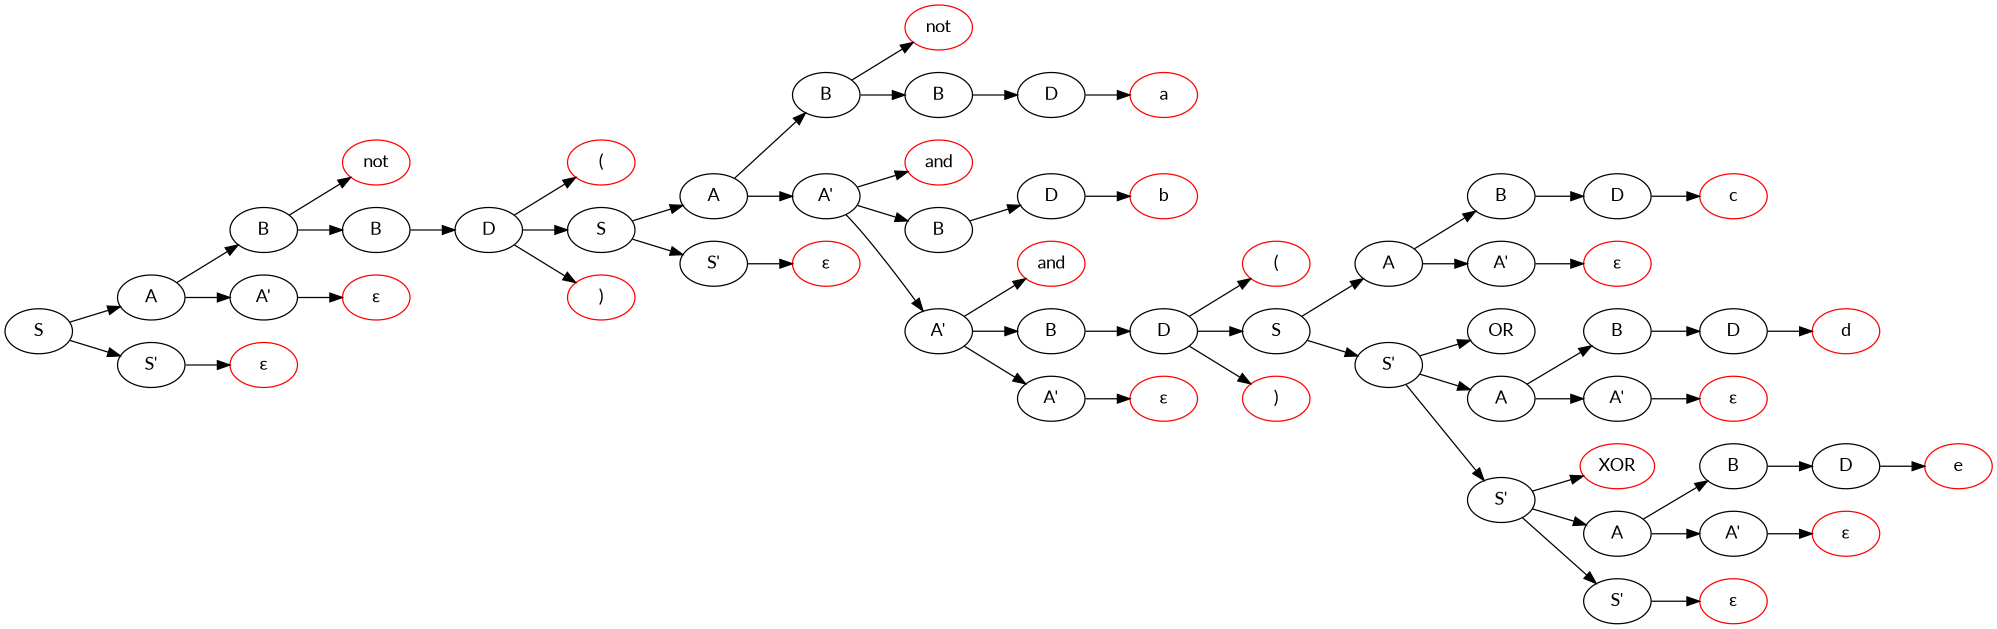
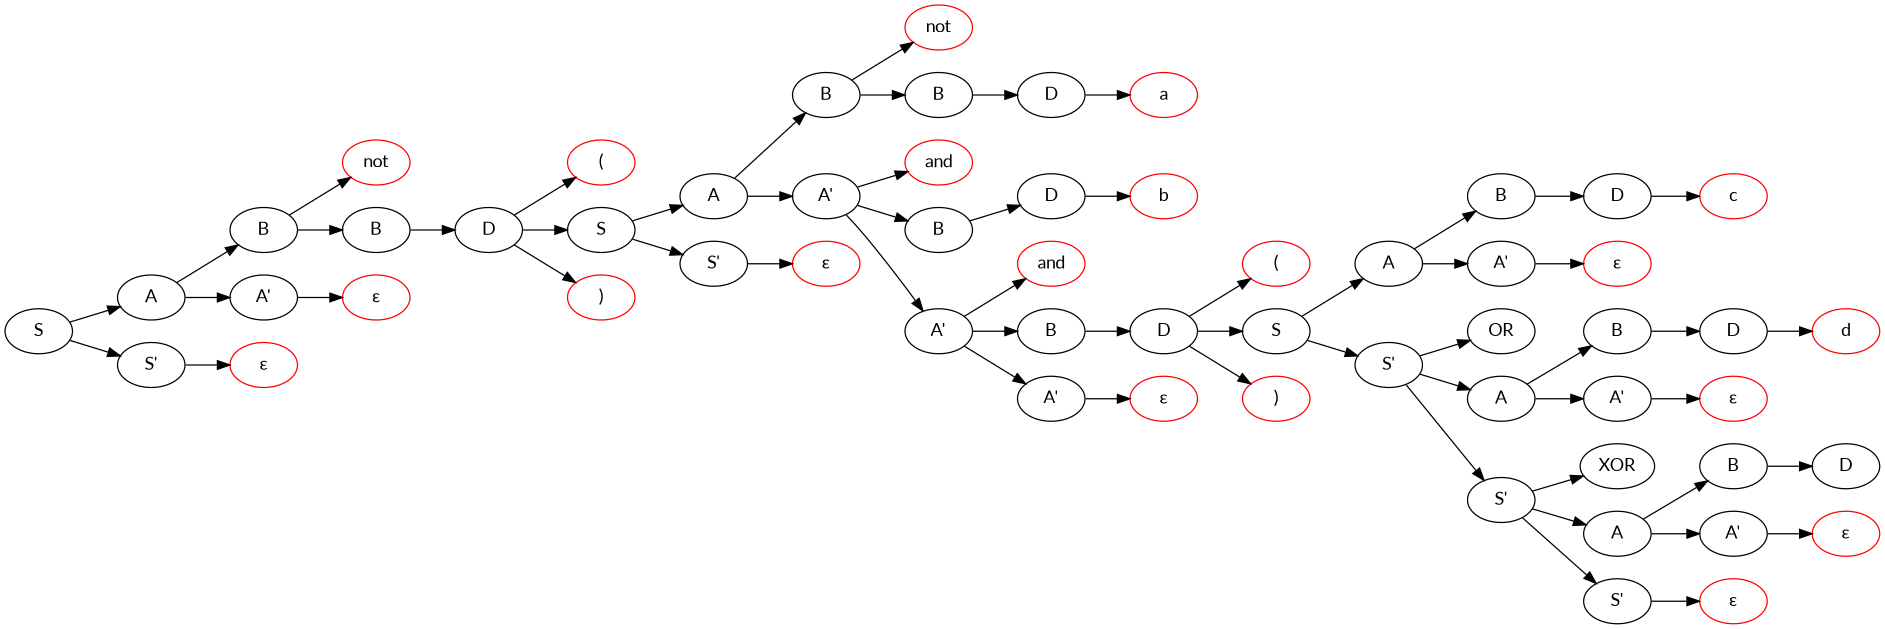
(1617, 466) -> (1617, 466)
(1958, 466) -> none
